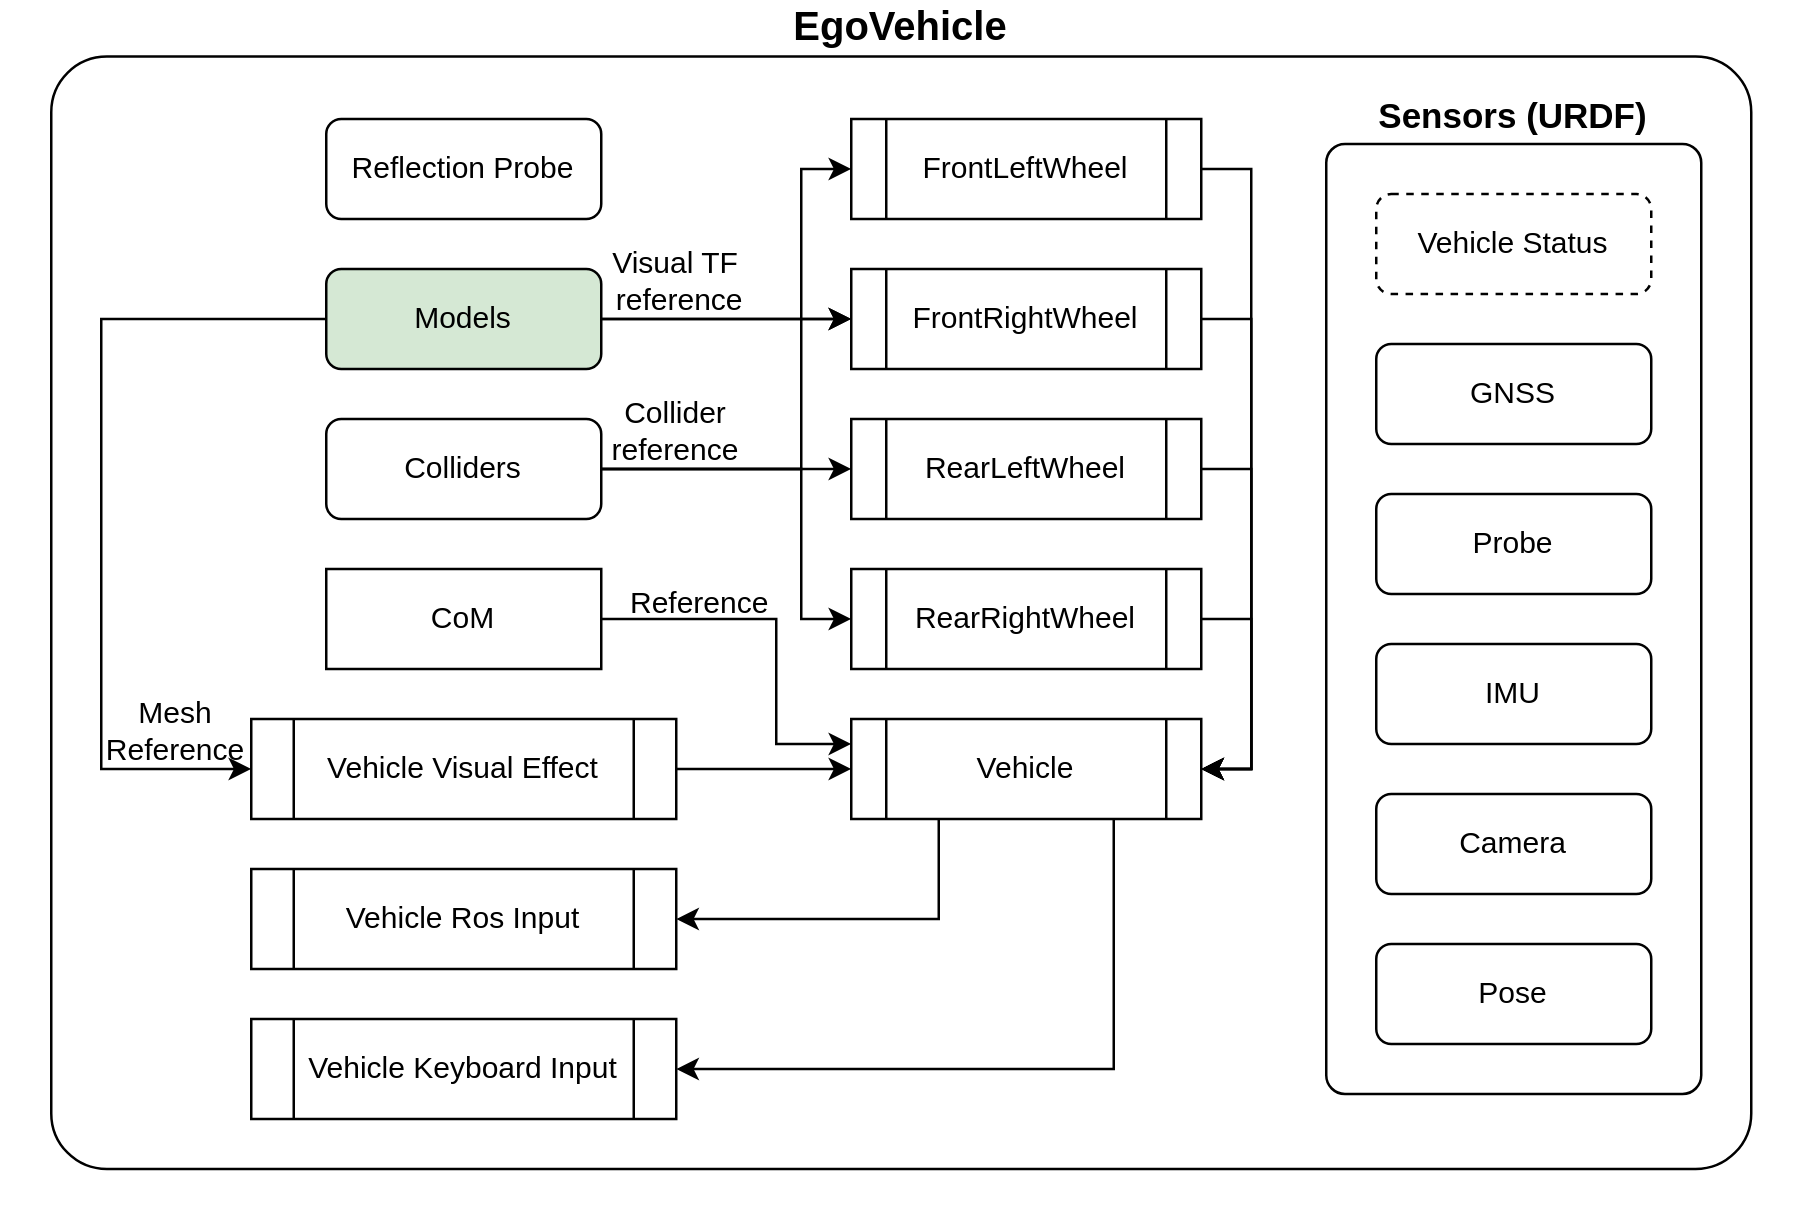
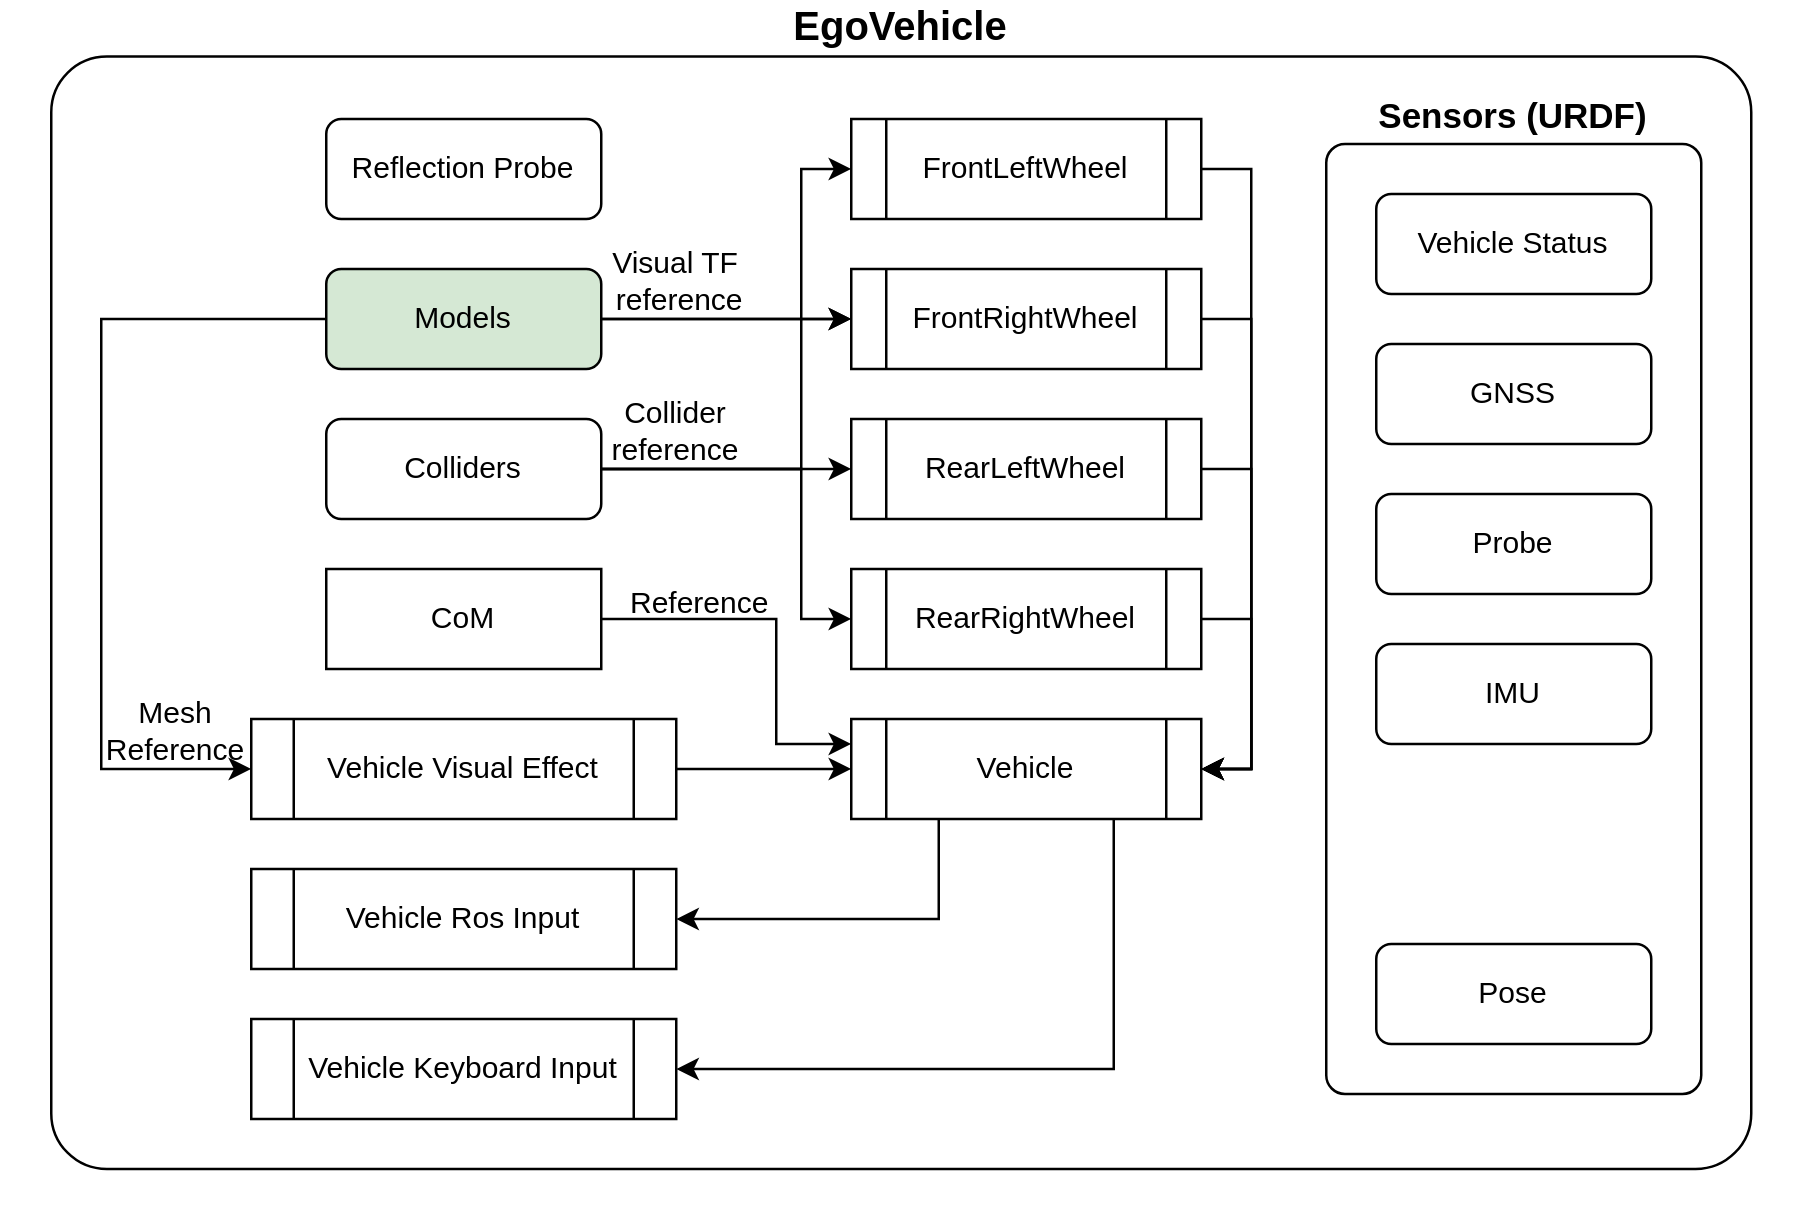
(1514, 244) -> (1514, 244)
(1514, 844) -> none
